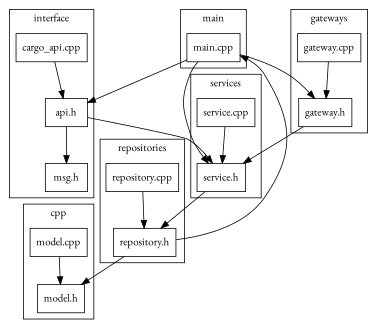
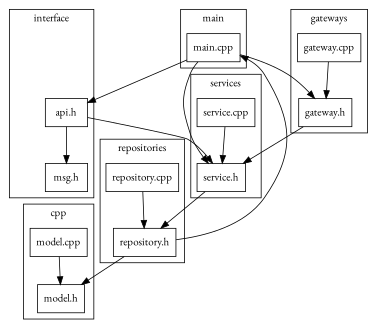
(52, 48) -> none
